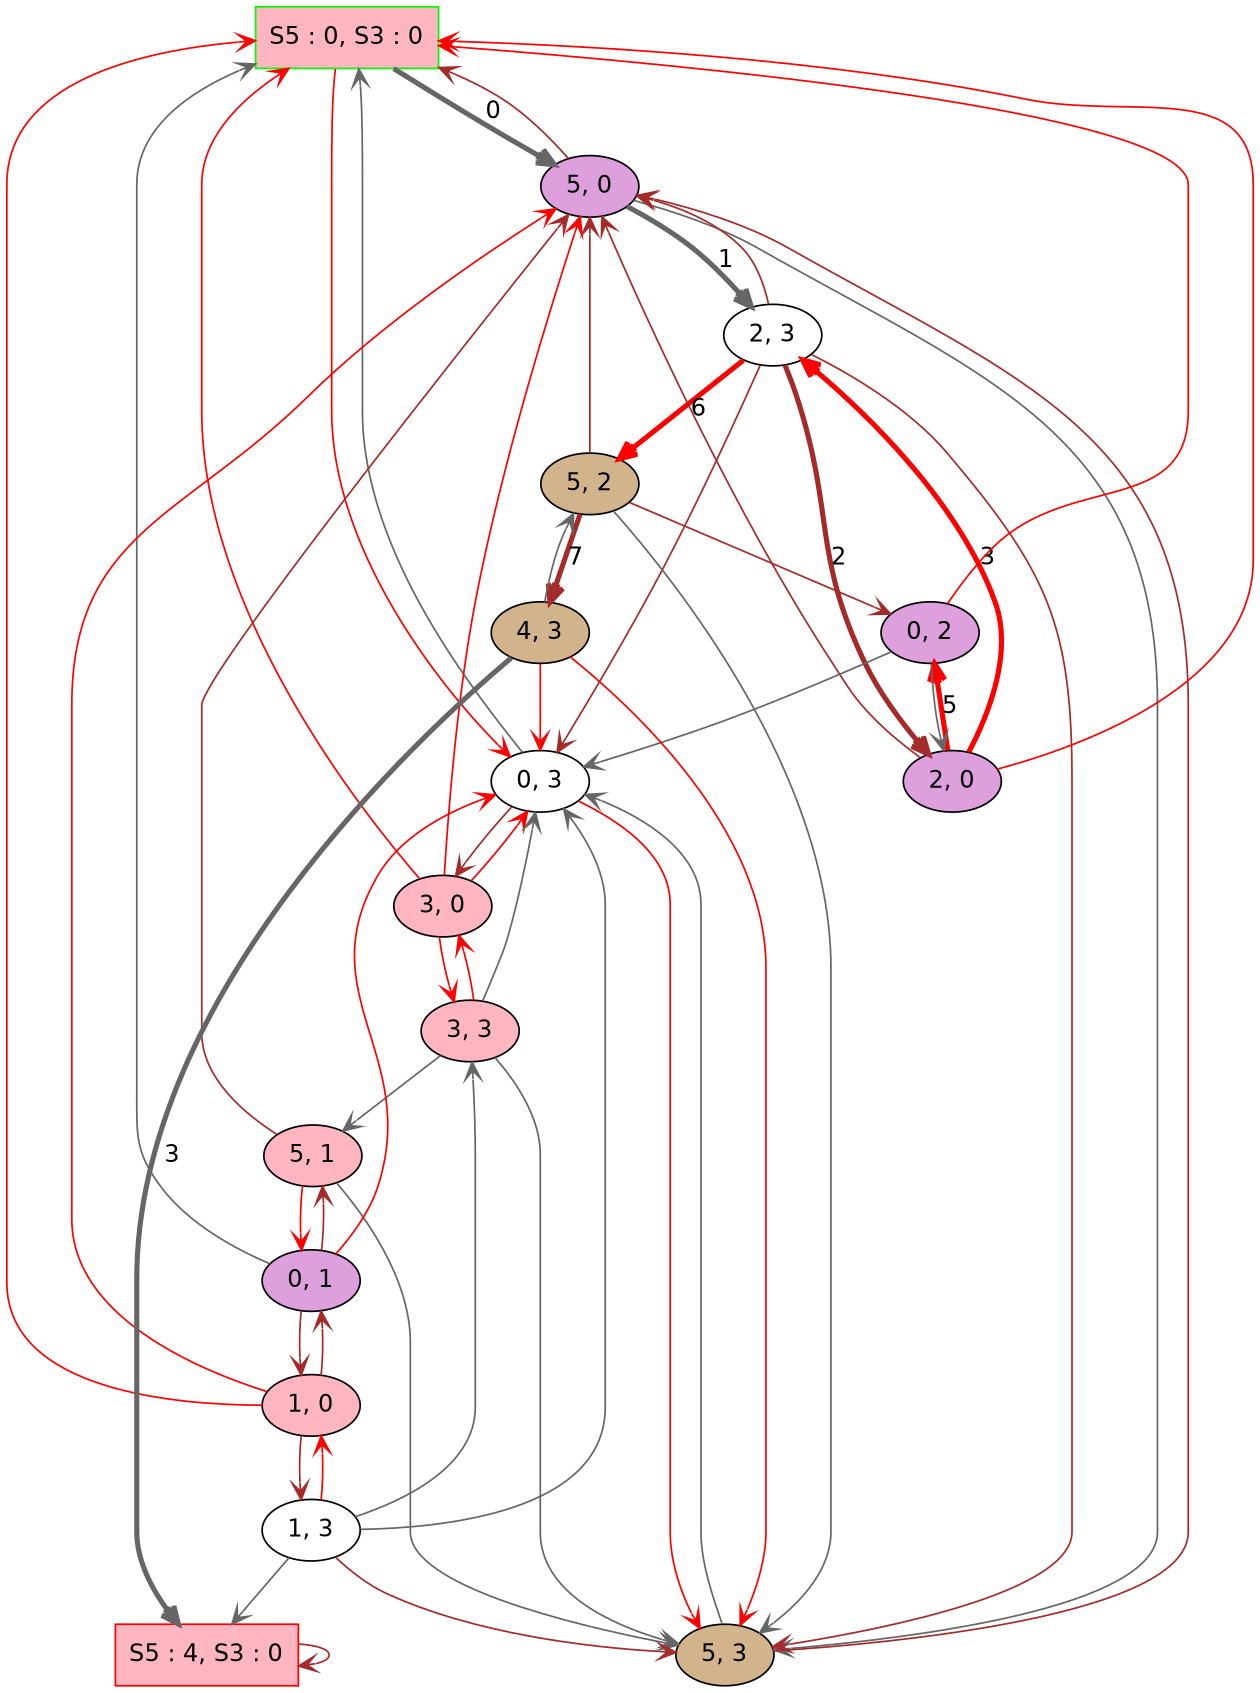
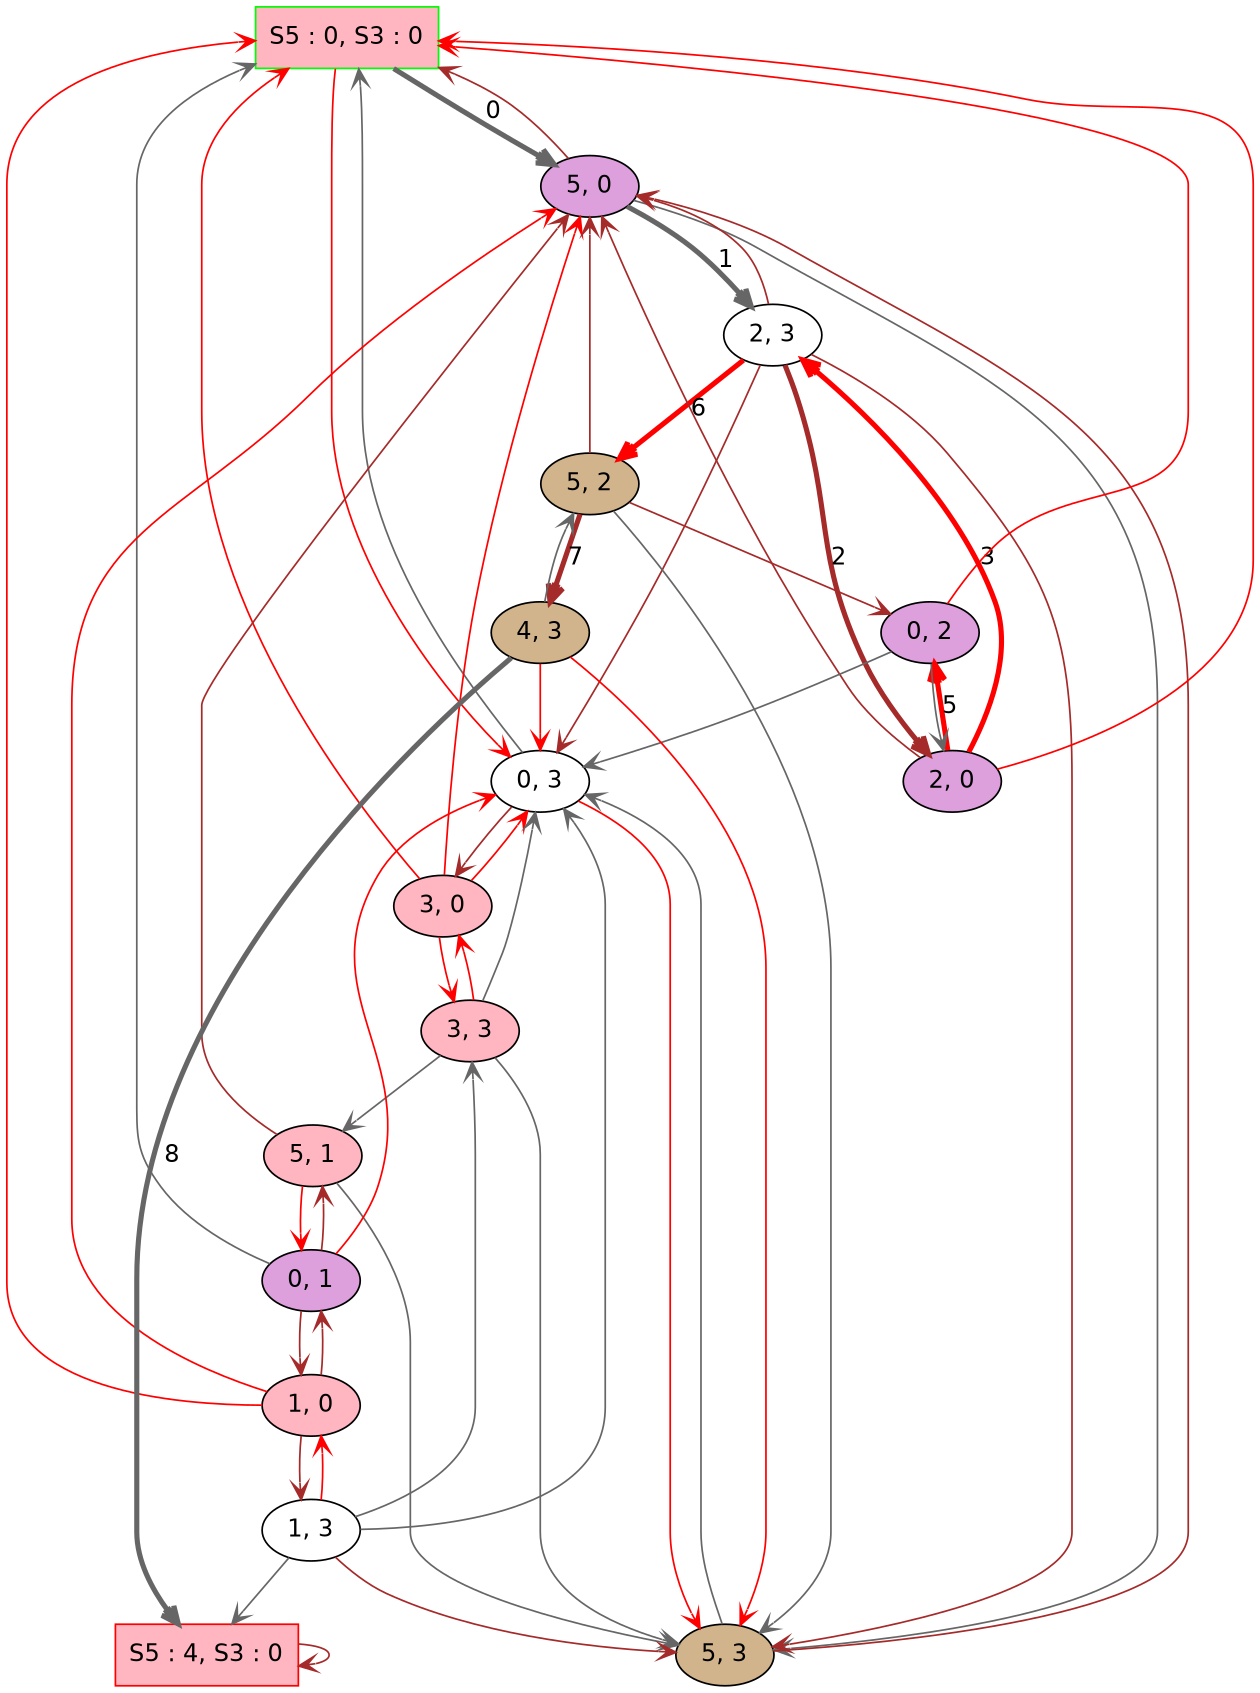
(173, 1156) -> (173, 1156)
